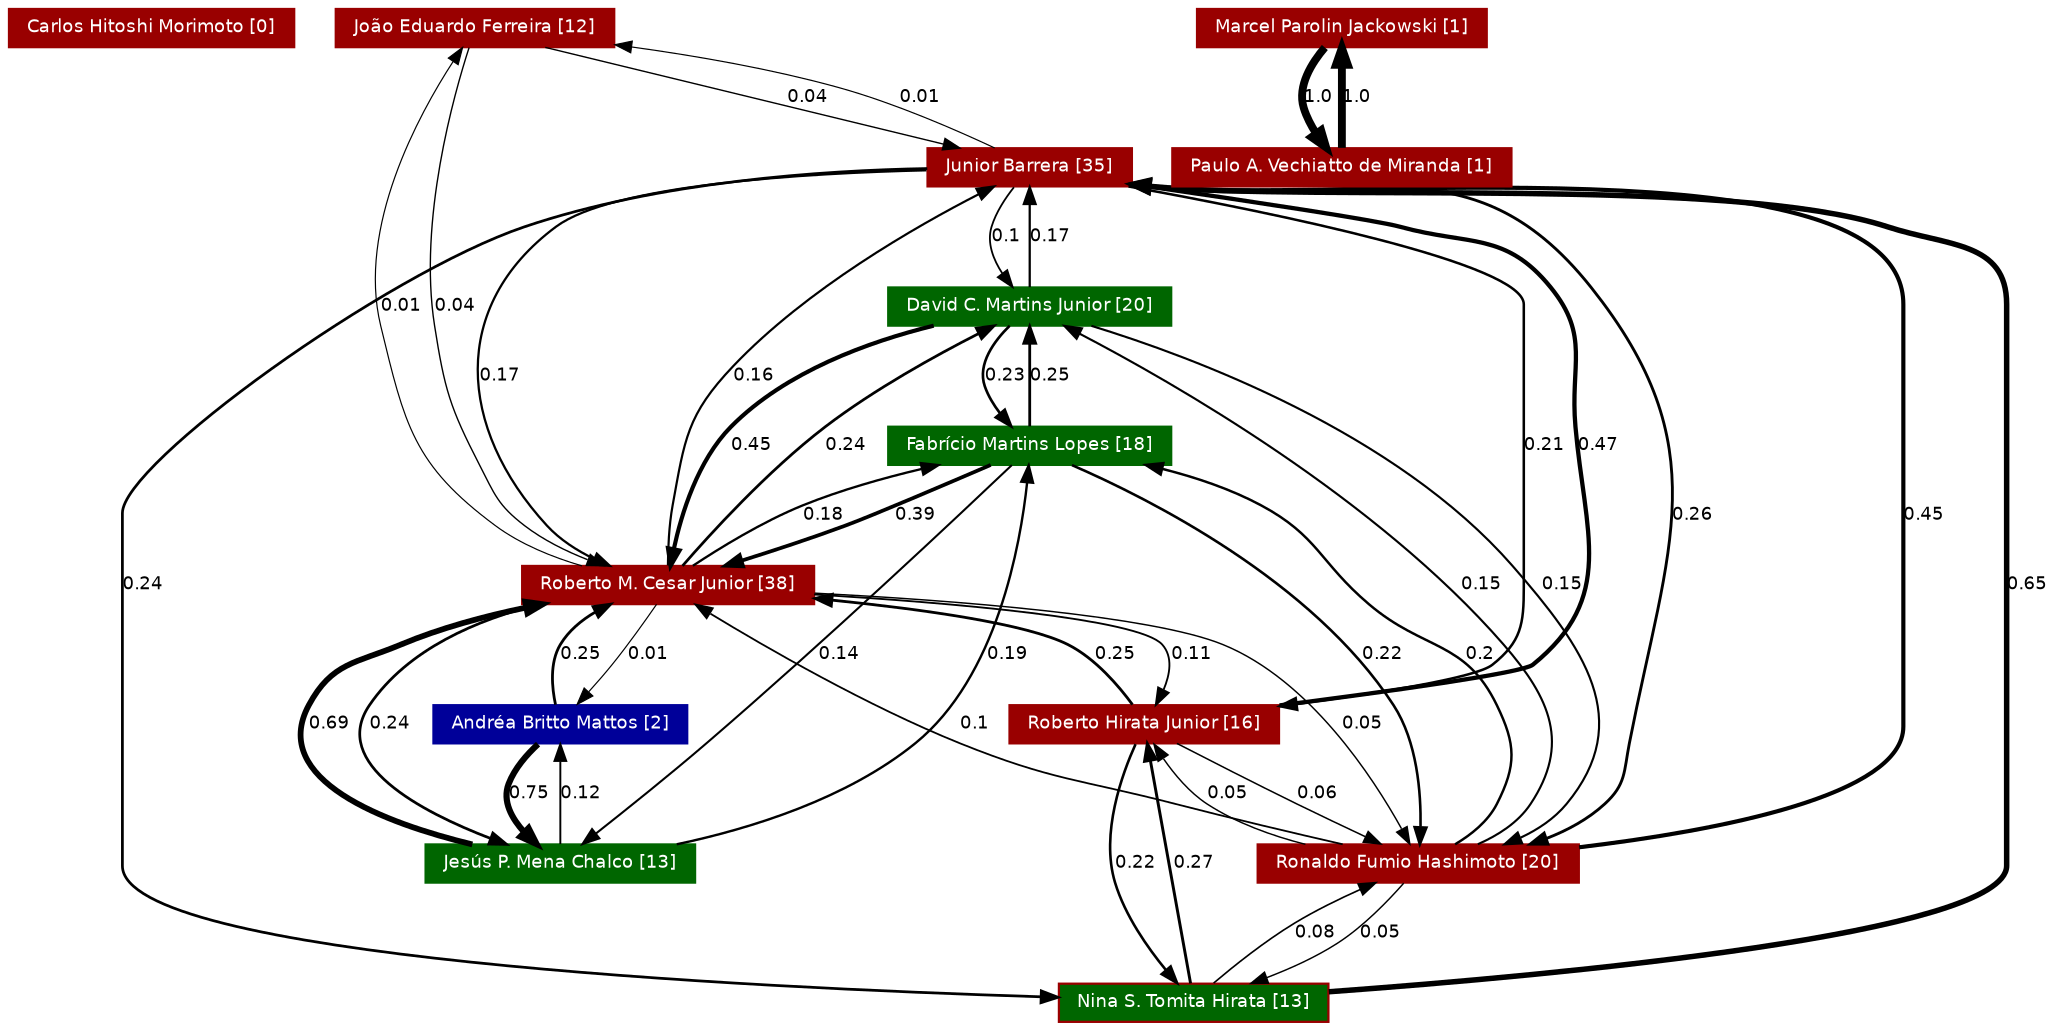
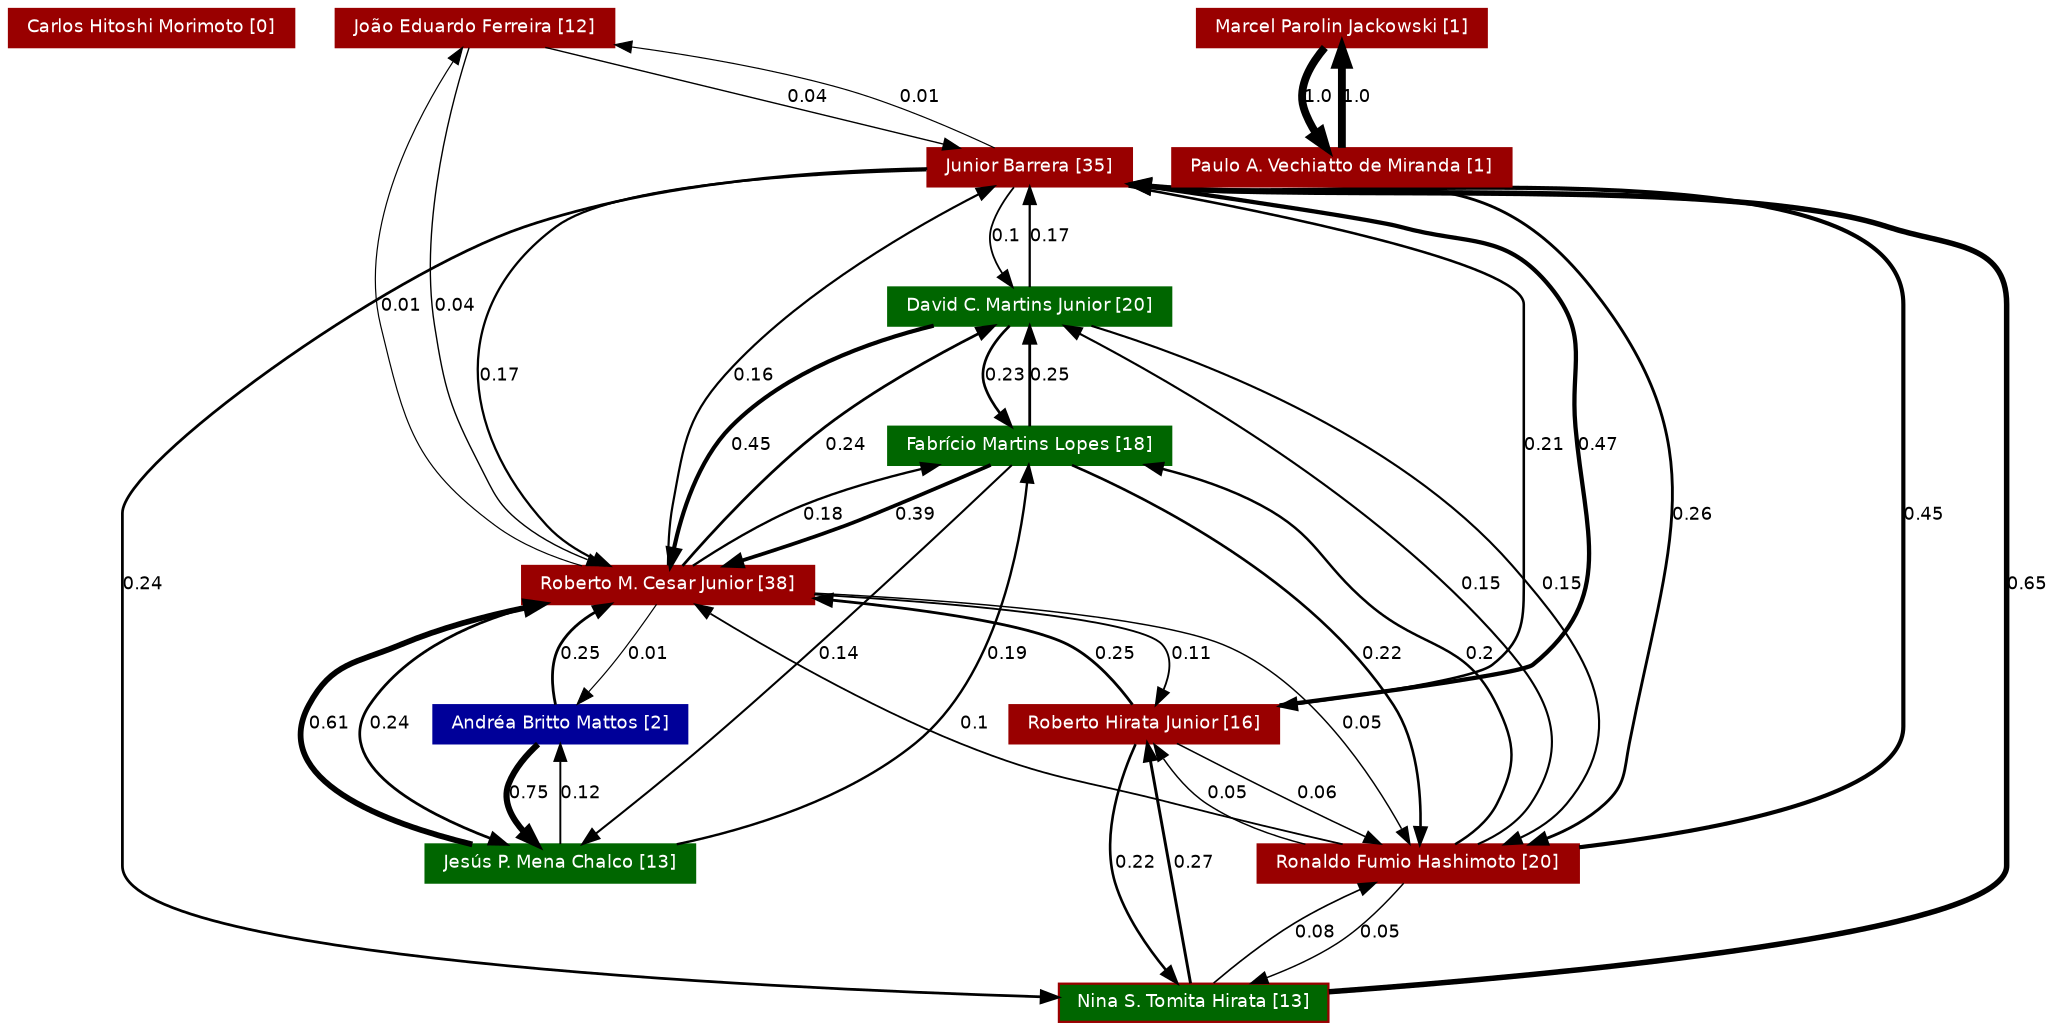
(330, 724) -> (330, 724)
